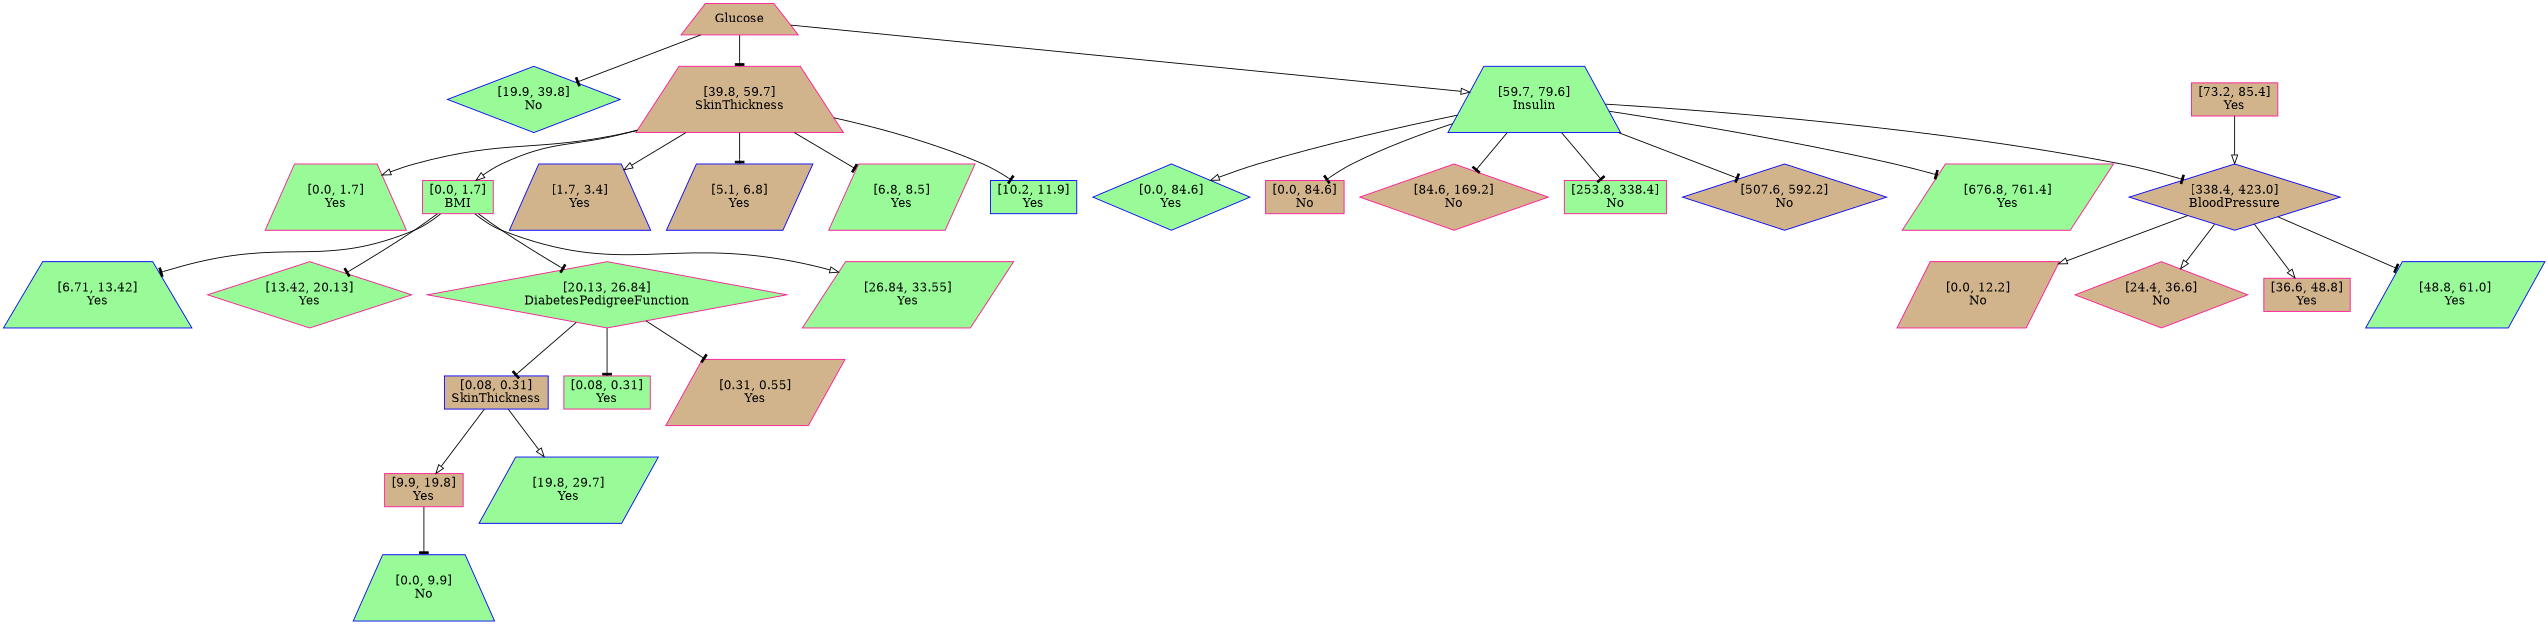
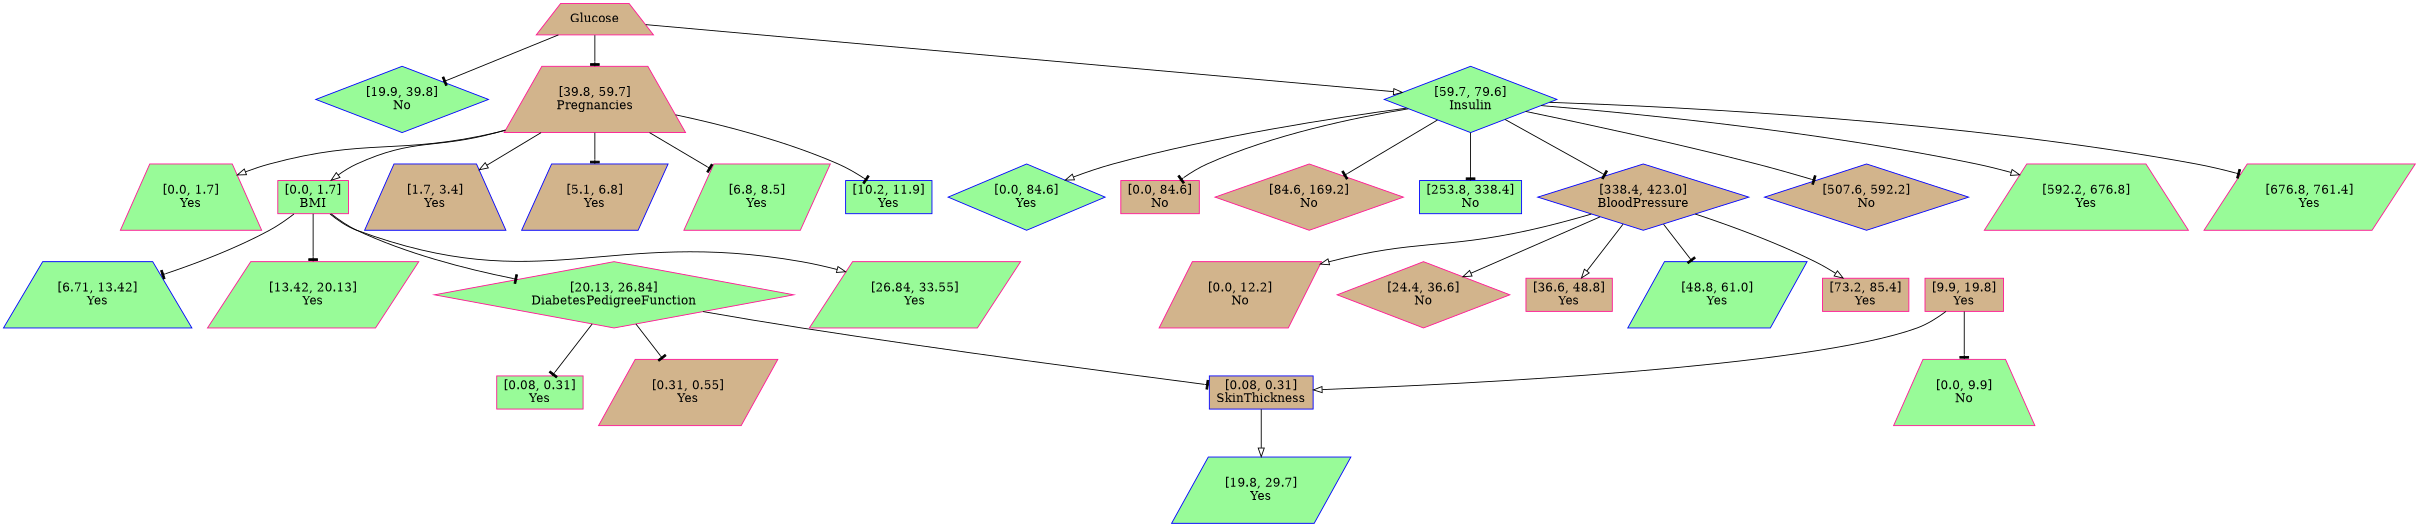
(740, 99) -> (595, 99)
(1534, 99) -> (1471, 99)
(2235, 135) -> (1767, 240)
(1615, 197) -> (1471, 197)
none -> (2086, 197)
(310, 295) -> (313, 295)
(463, 438) -> (1638, 371)
(424, 588) -> (1964, 392)
